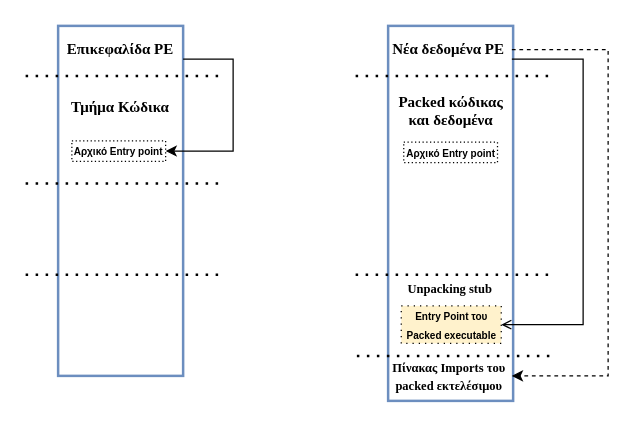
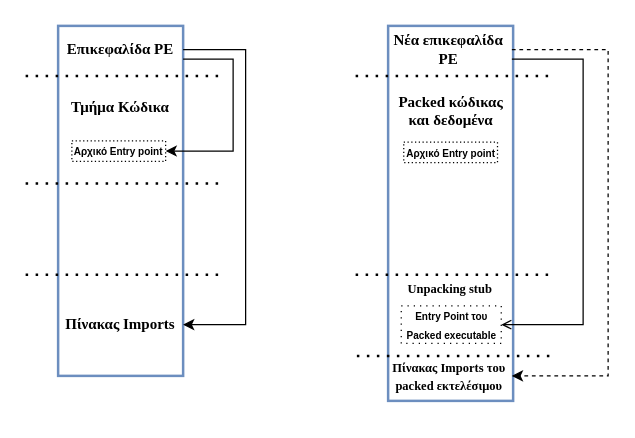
(449, 49) -> (449, 49)
none -> (246, 182)
none -> (121, 324)
(451, 324) -> (451, 324)
